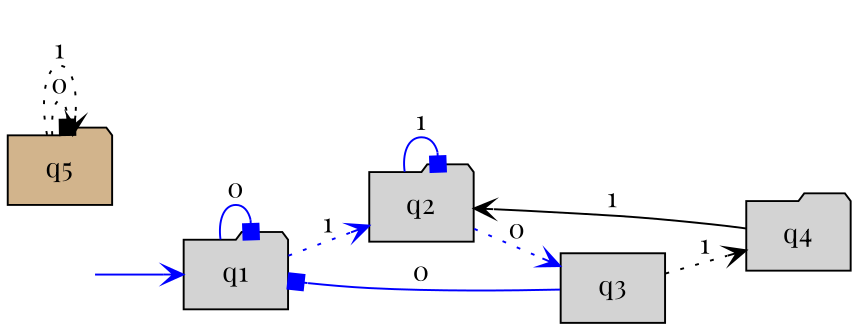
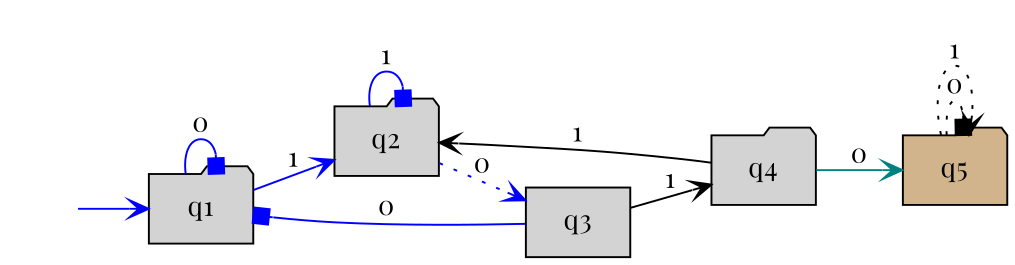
none -> (850, 170)
(320, 244) -> (285, 178)
(696, 265) -> (661, 199)
